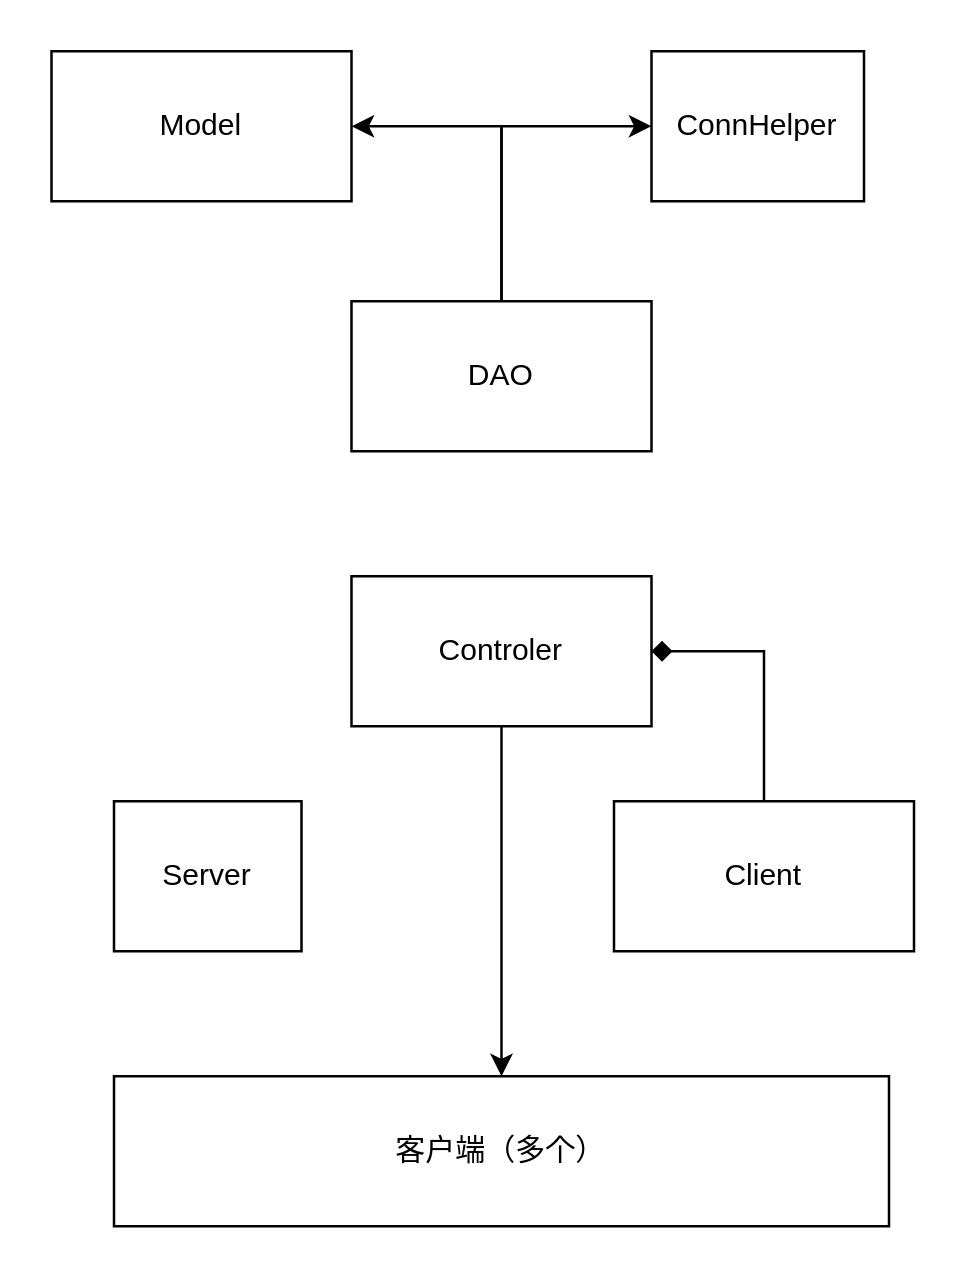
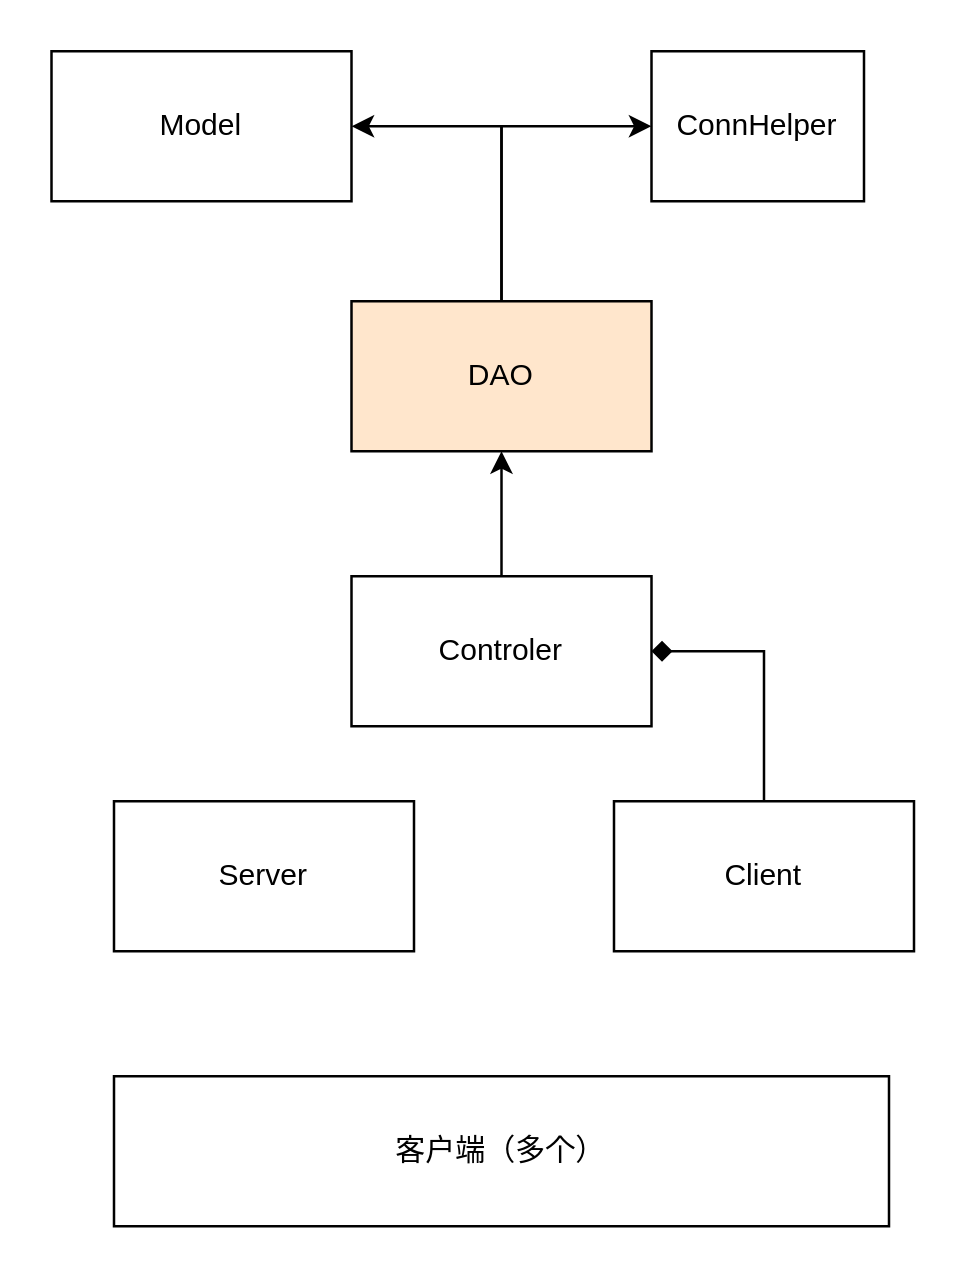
(501, 376) -> (501, 376)
(208, 876) -> (264, 876)
(501, 893) -> (501, 522)
